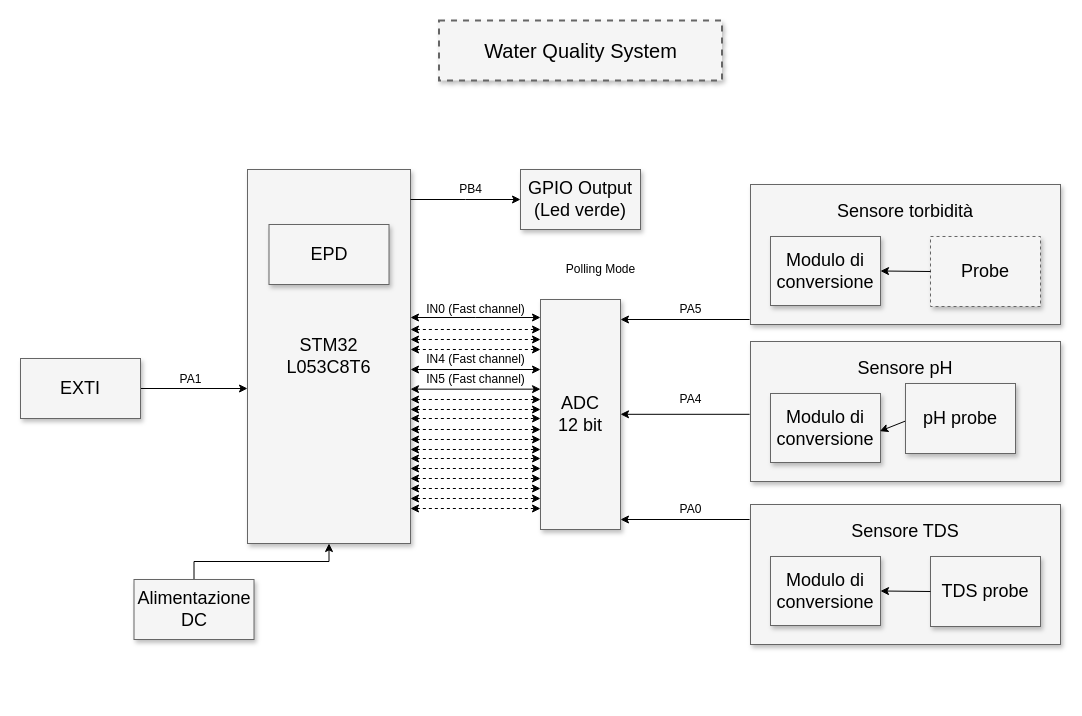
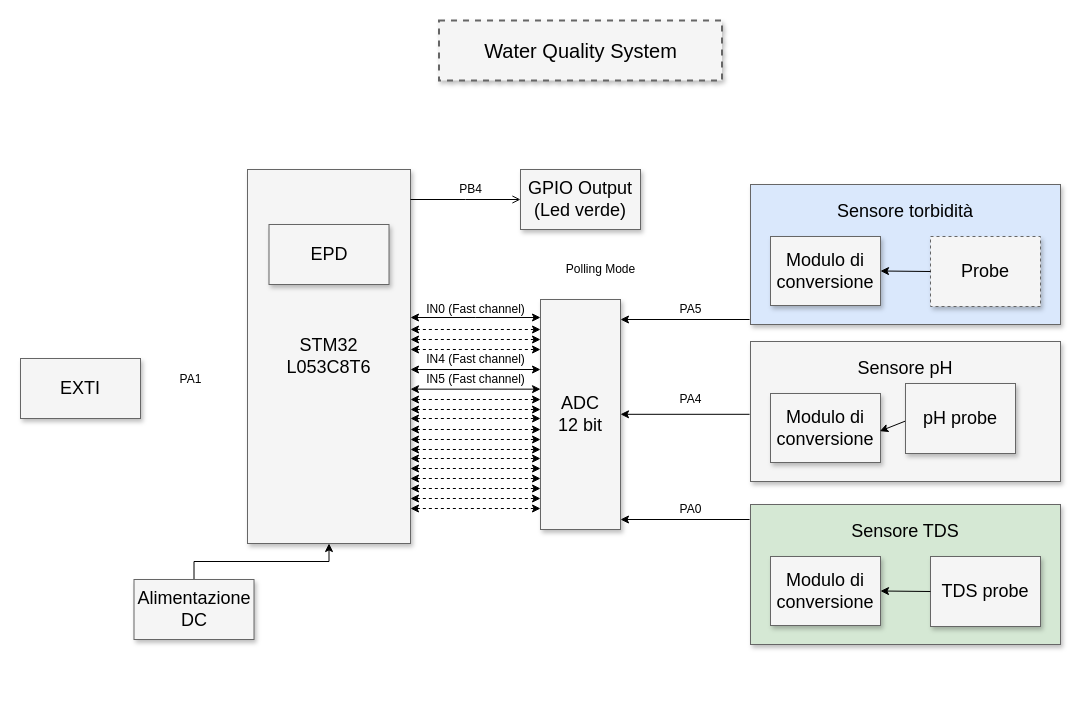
(512, 200) -> (513, 200)
(906, 255) -> (906, 255)
(191, 389) -> none
(906, 575) -> (906, 575)
